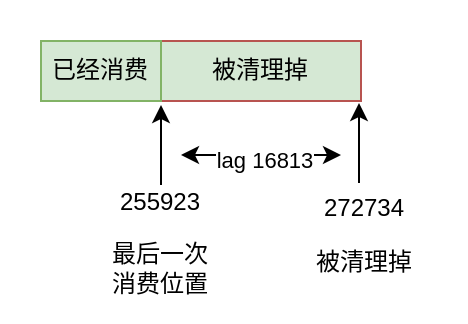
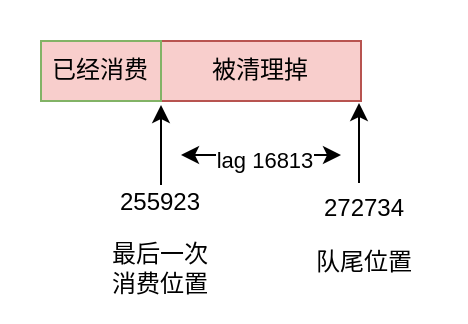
(101, 71) -> (101, 71)
(261, 71) -> (261, 71)
(365, 235) -> (365, 235)
